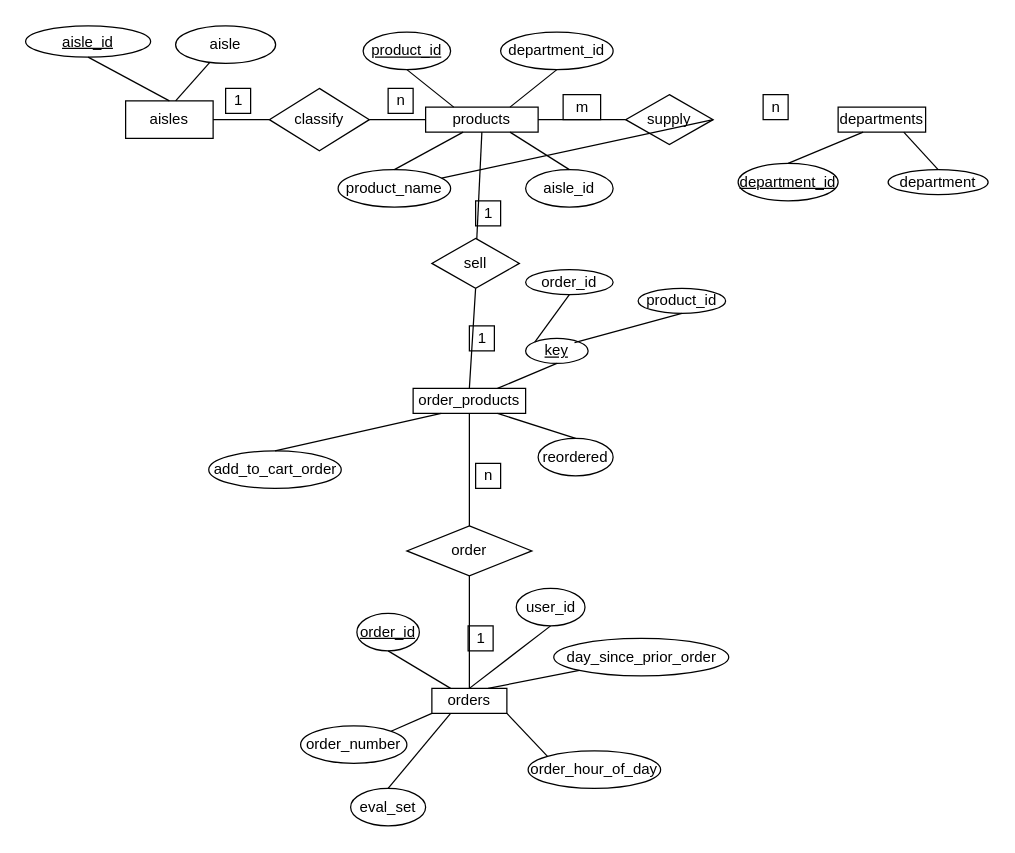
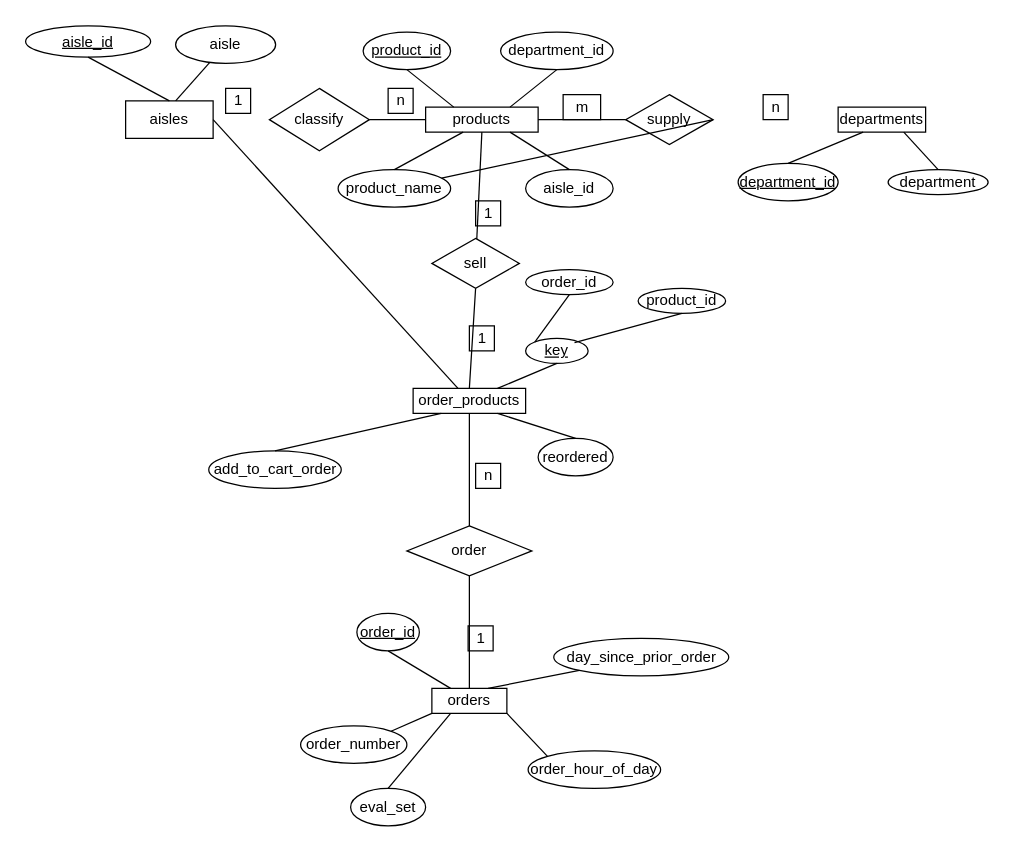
(240, 119) -> (335, 253)
(551, 607) -> none
(511, 656) -> none
